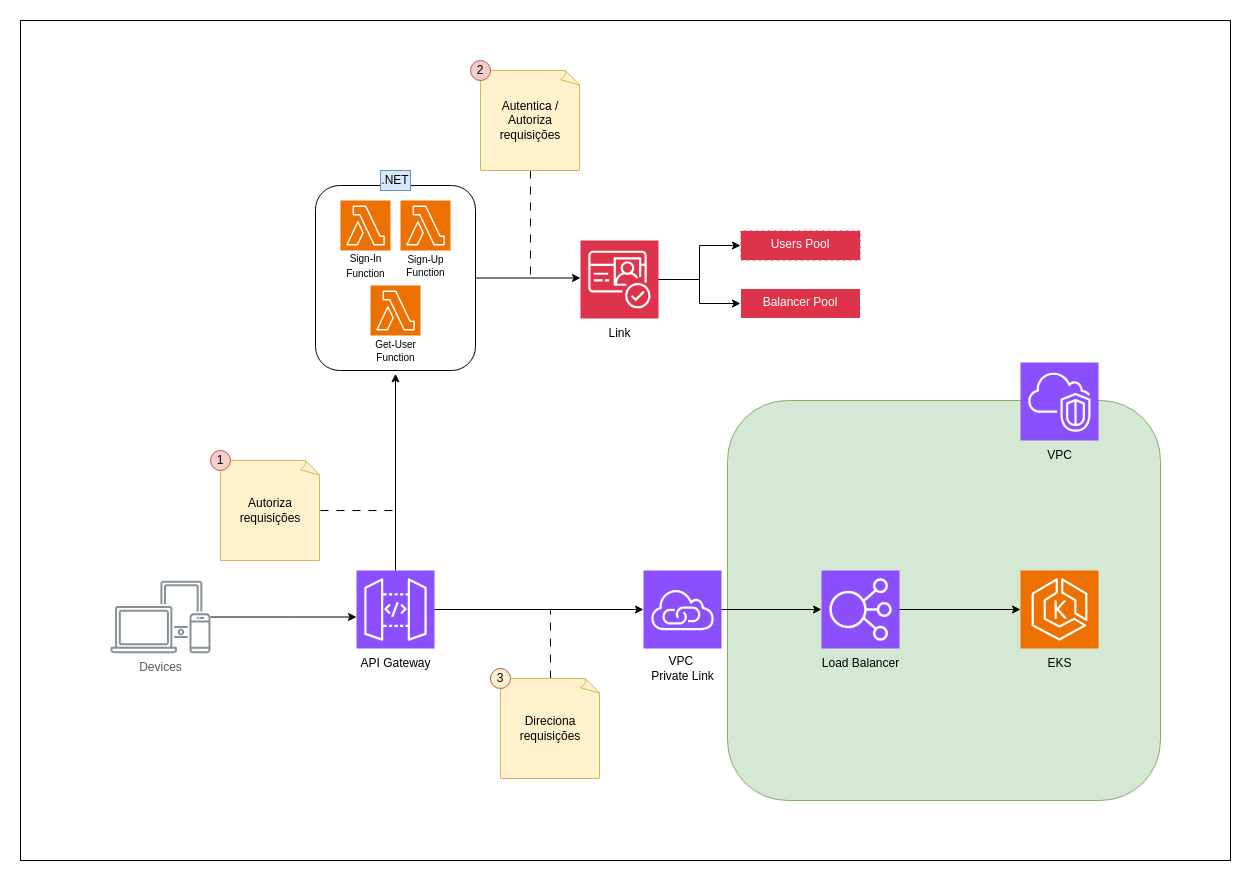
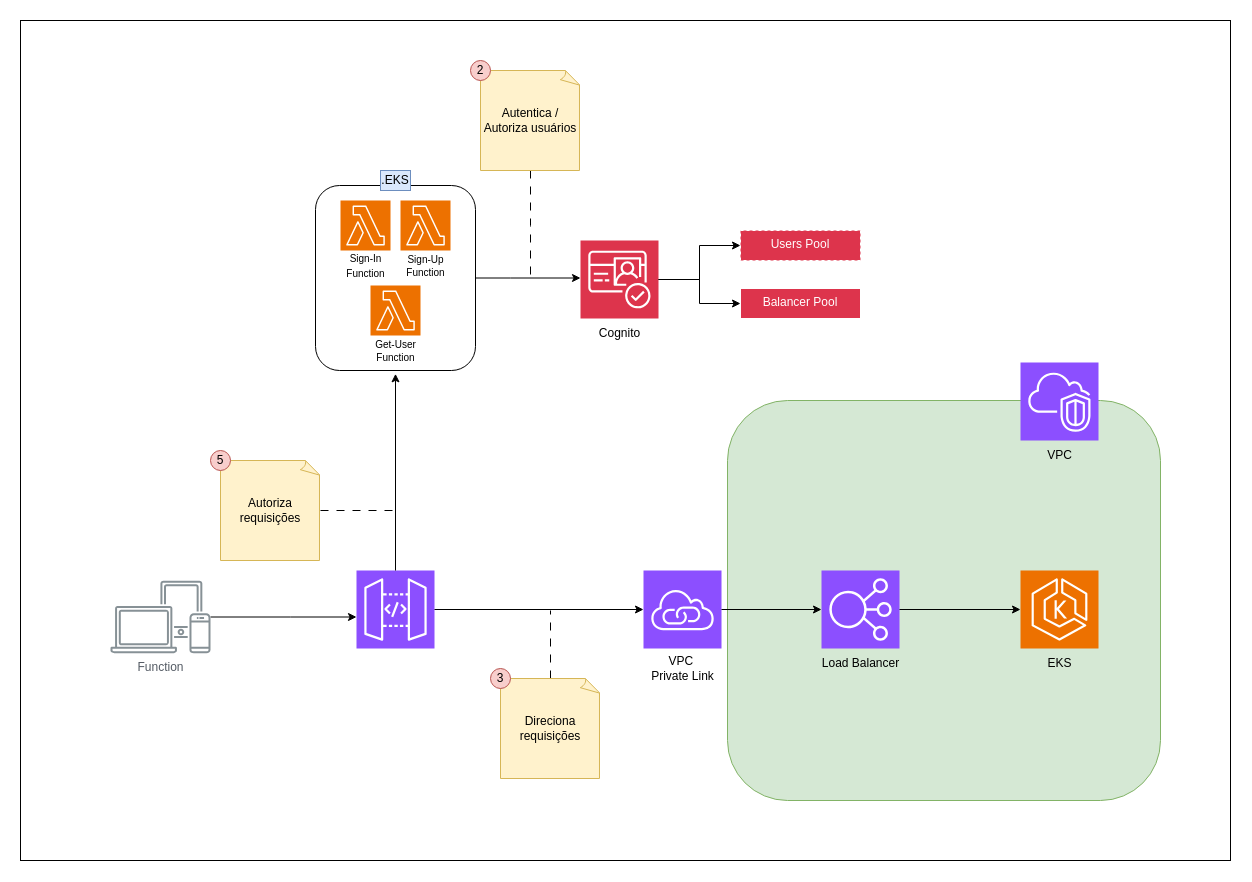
(531, 121) -> (531, 121)
(396, 181) -> (396, 181)
(620, 334) -> (620, 334)
(221, 461) -> (221, 461)
(396, 664) -> none
(161, 668) -> (161, 668)
(501, 679) -> (501, 679)
